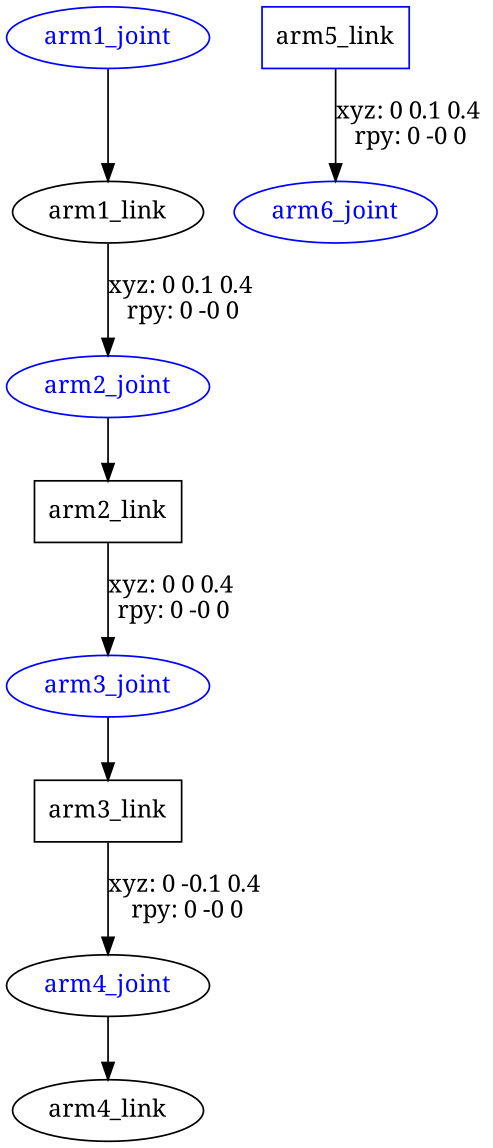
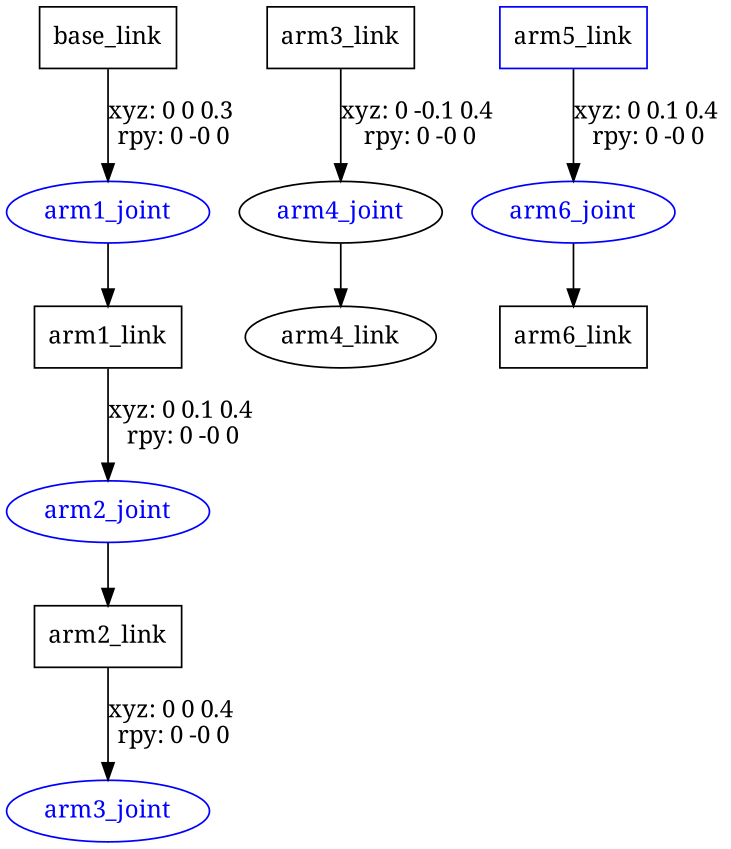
none -> (108, 38)
(108, 212) -> (108, 337)
none -> (573, 337)
(108, 740) -> none
